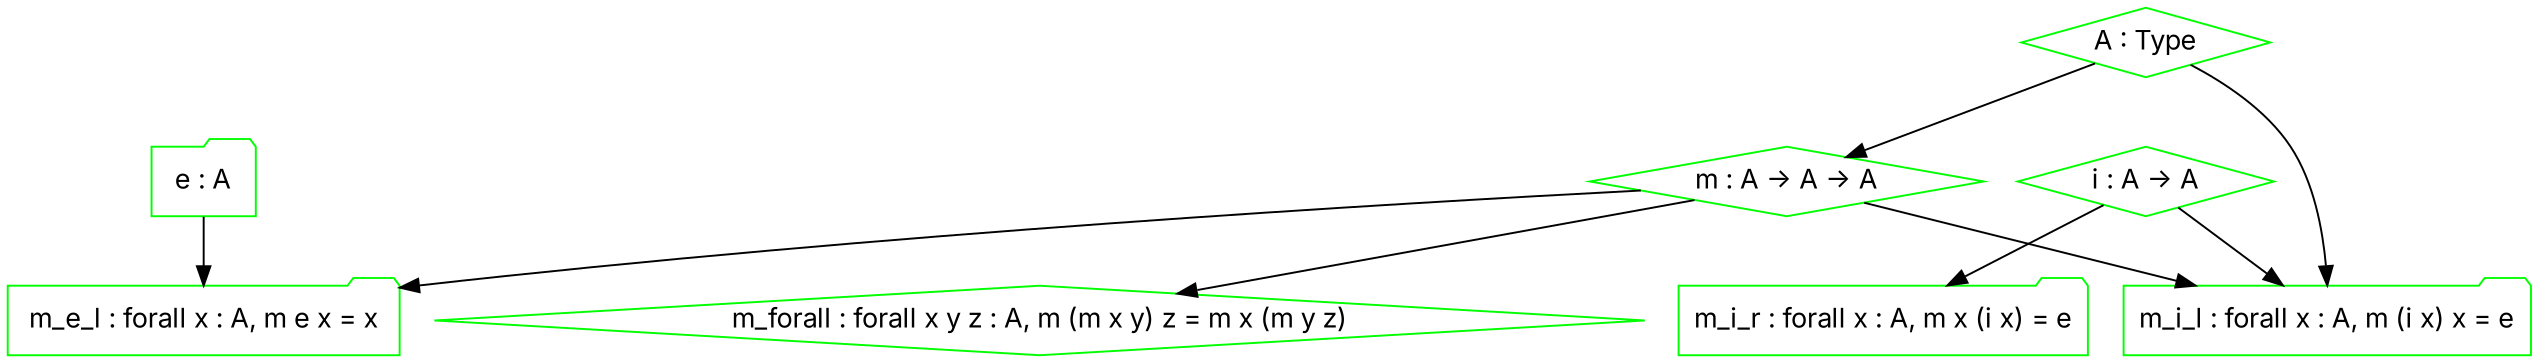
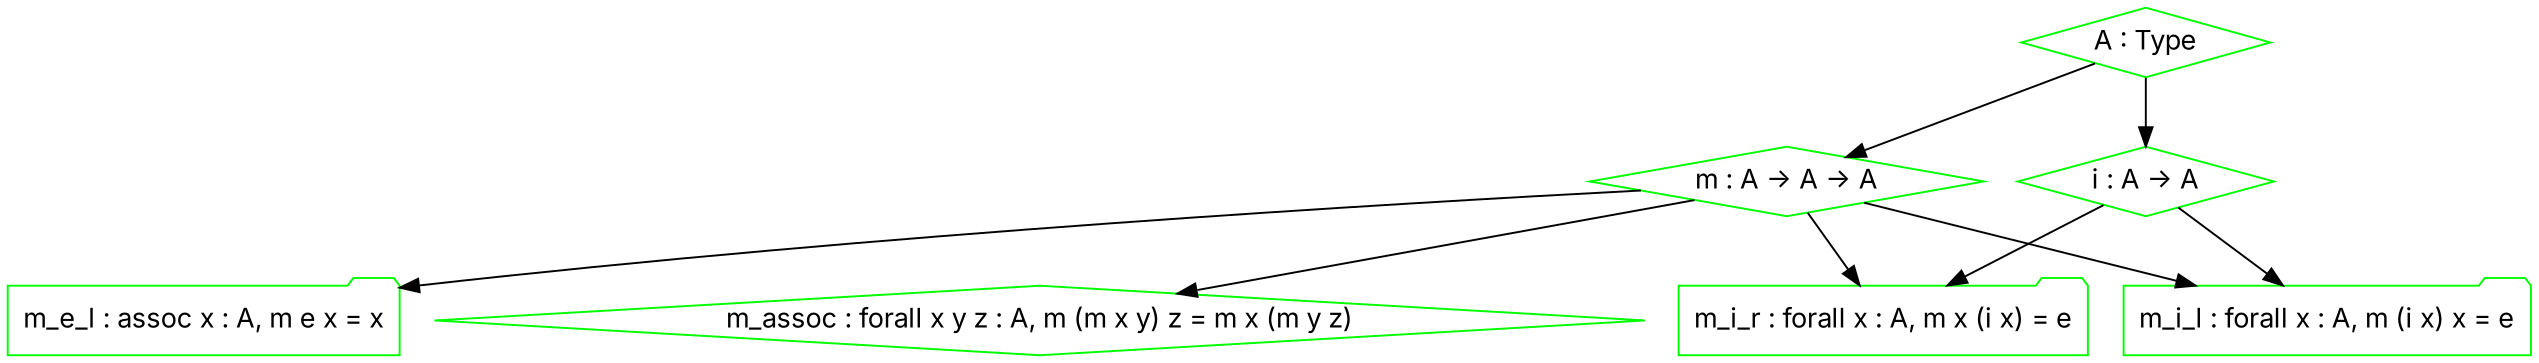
(2289, 145) -> (2146, 103)
(204, 181) -> none
none -> (1828, 241)
(204, 320) -> (204, 320)
(1040, 320) -> (1040, 320)
